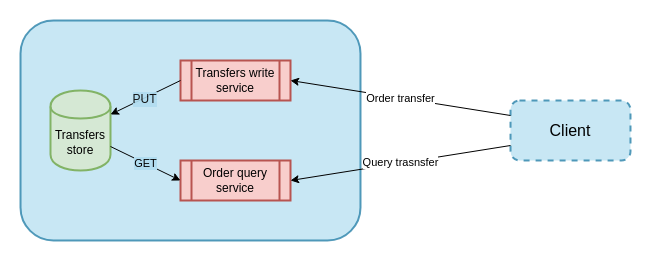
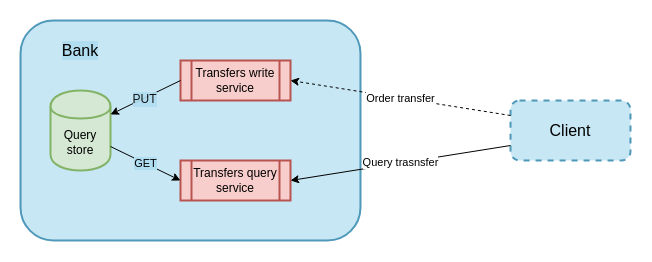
none -> (81, 51)
(471, 109) -> (471, 109)
(81, 143) -> (81, 143)
(236, 181) -> (236, 181)
